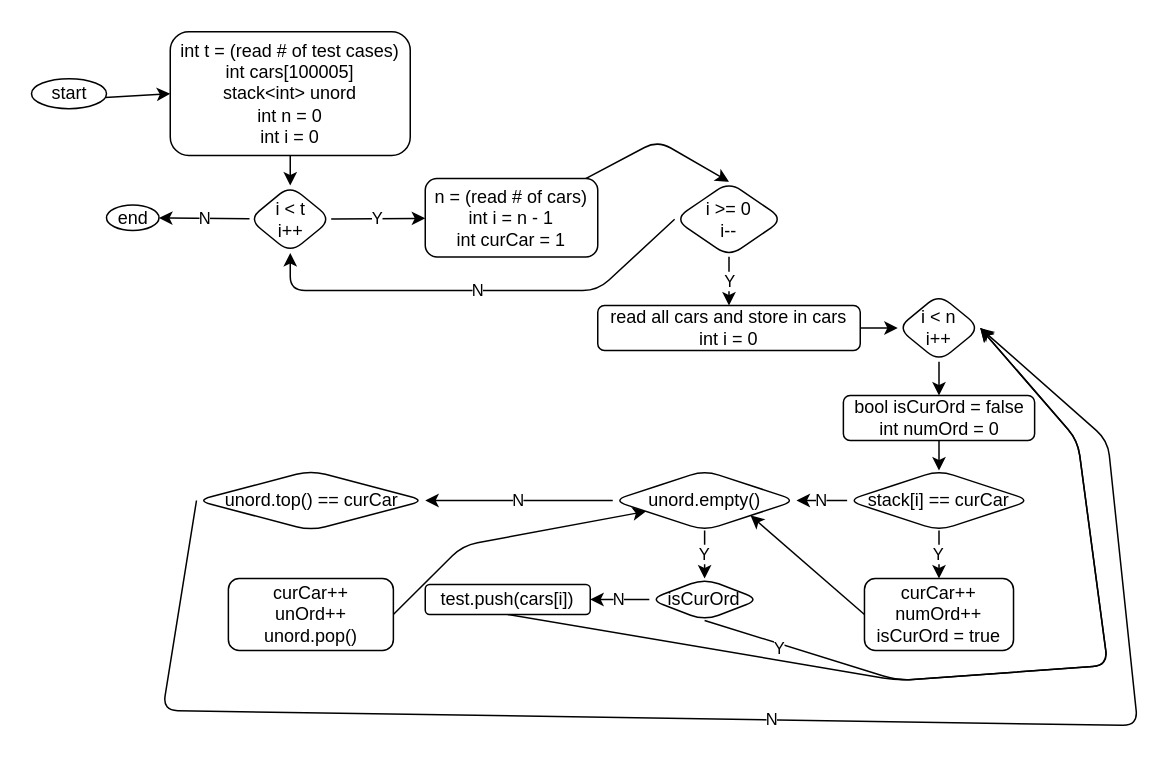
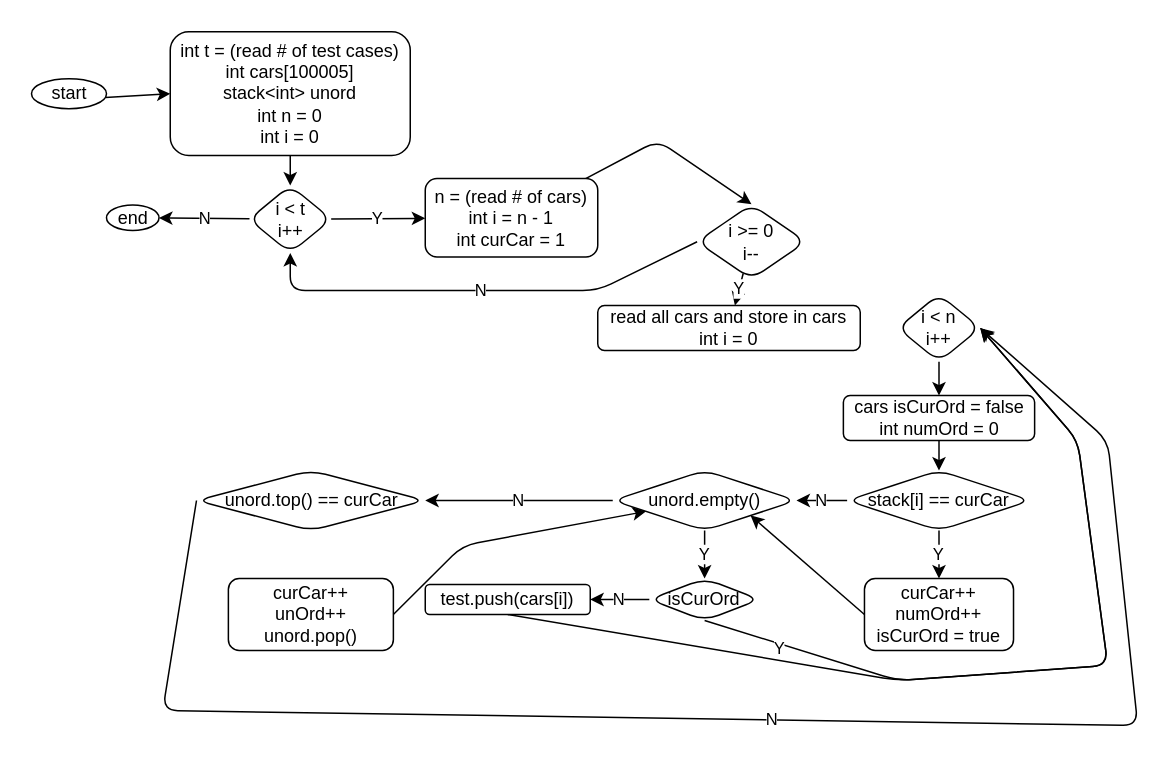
(729, 219) -> (752, 242)
(874, 328) -> none
(940, 418) -> (940, 418)
